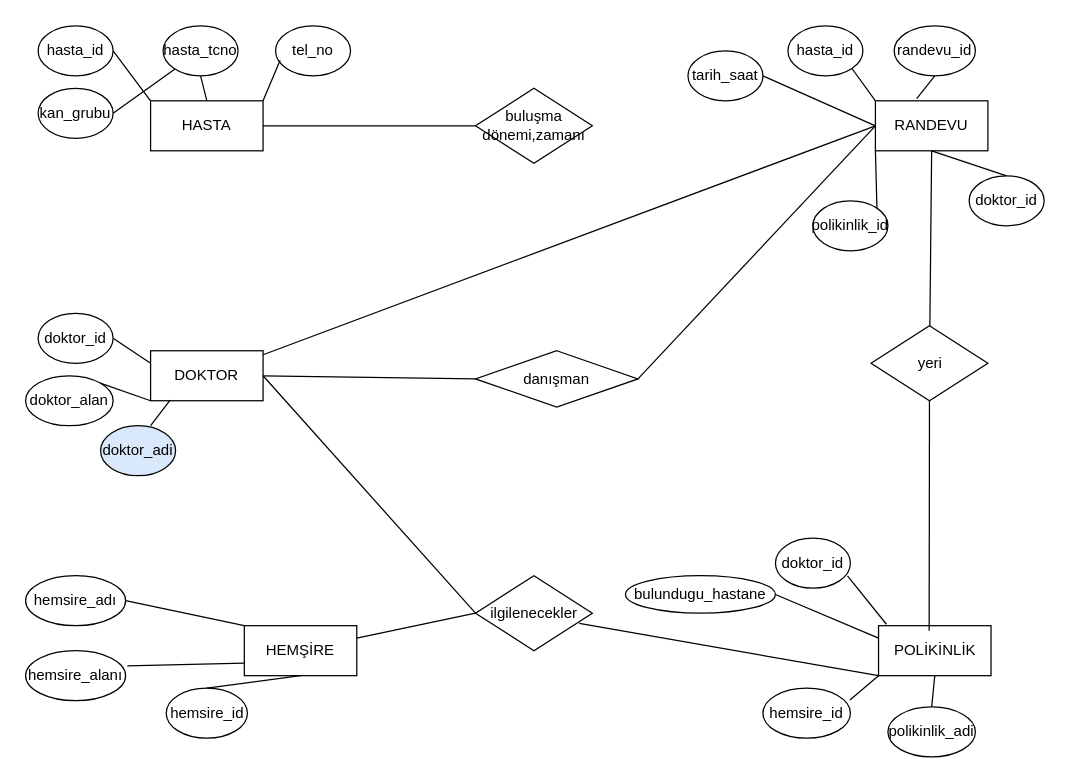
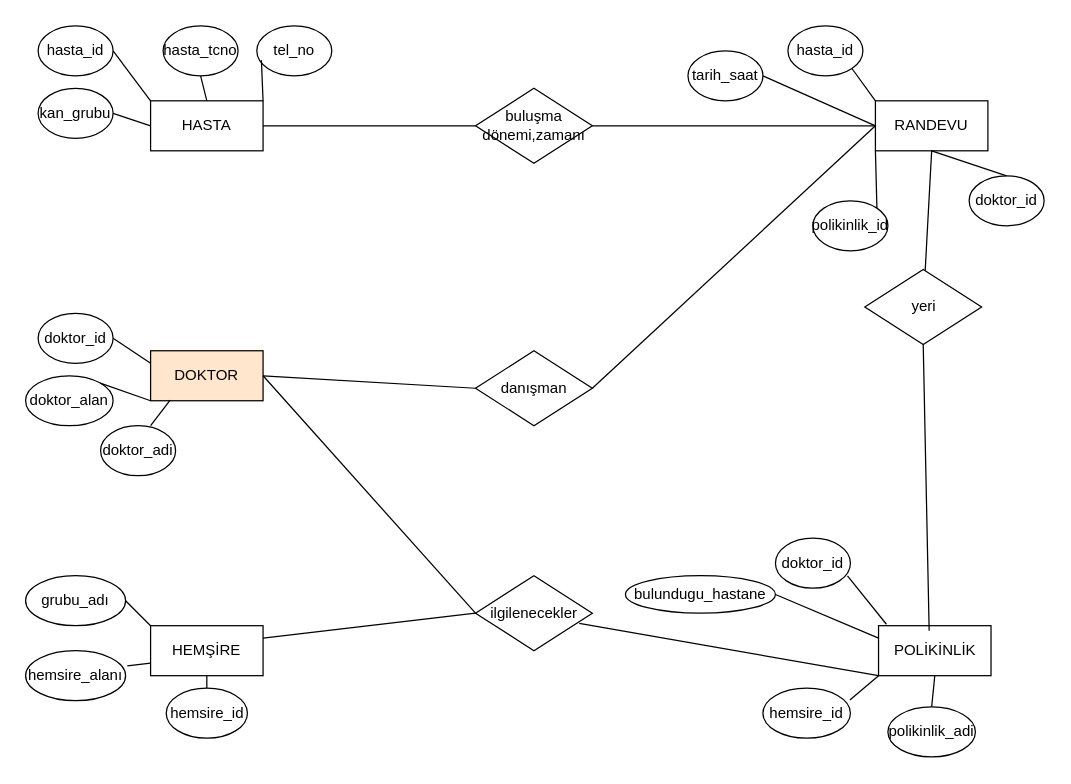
(313, 51) -> (294, 51)
(935, 51) -> none
(926, 87) -> none
(146, 90) -> (131, 119)
(566, 241) -> (732, 126)
(930, 363) -> (923, 307)
(207, 376) -> (207, 376)
(557, 379) -> (534, 388)
(138, 451) -> (138, 451)
(76, 601) -> (76, 601)
(301, 651) -> (207, 651)
